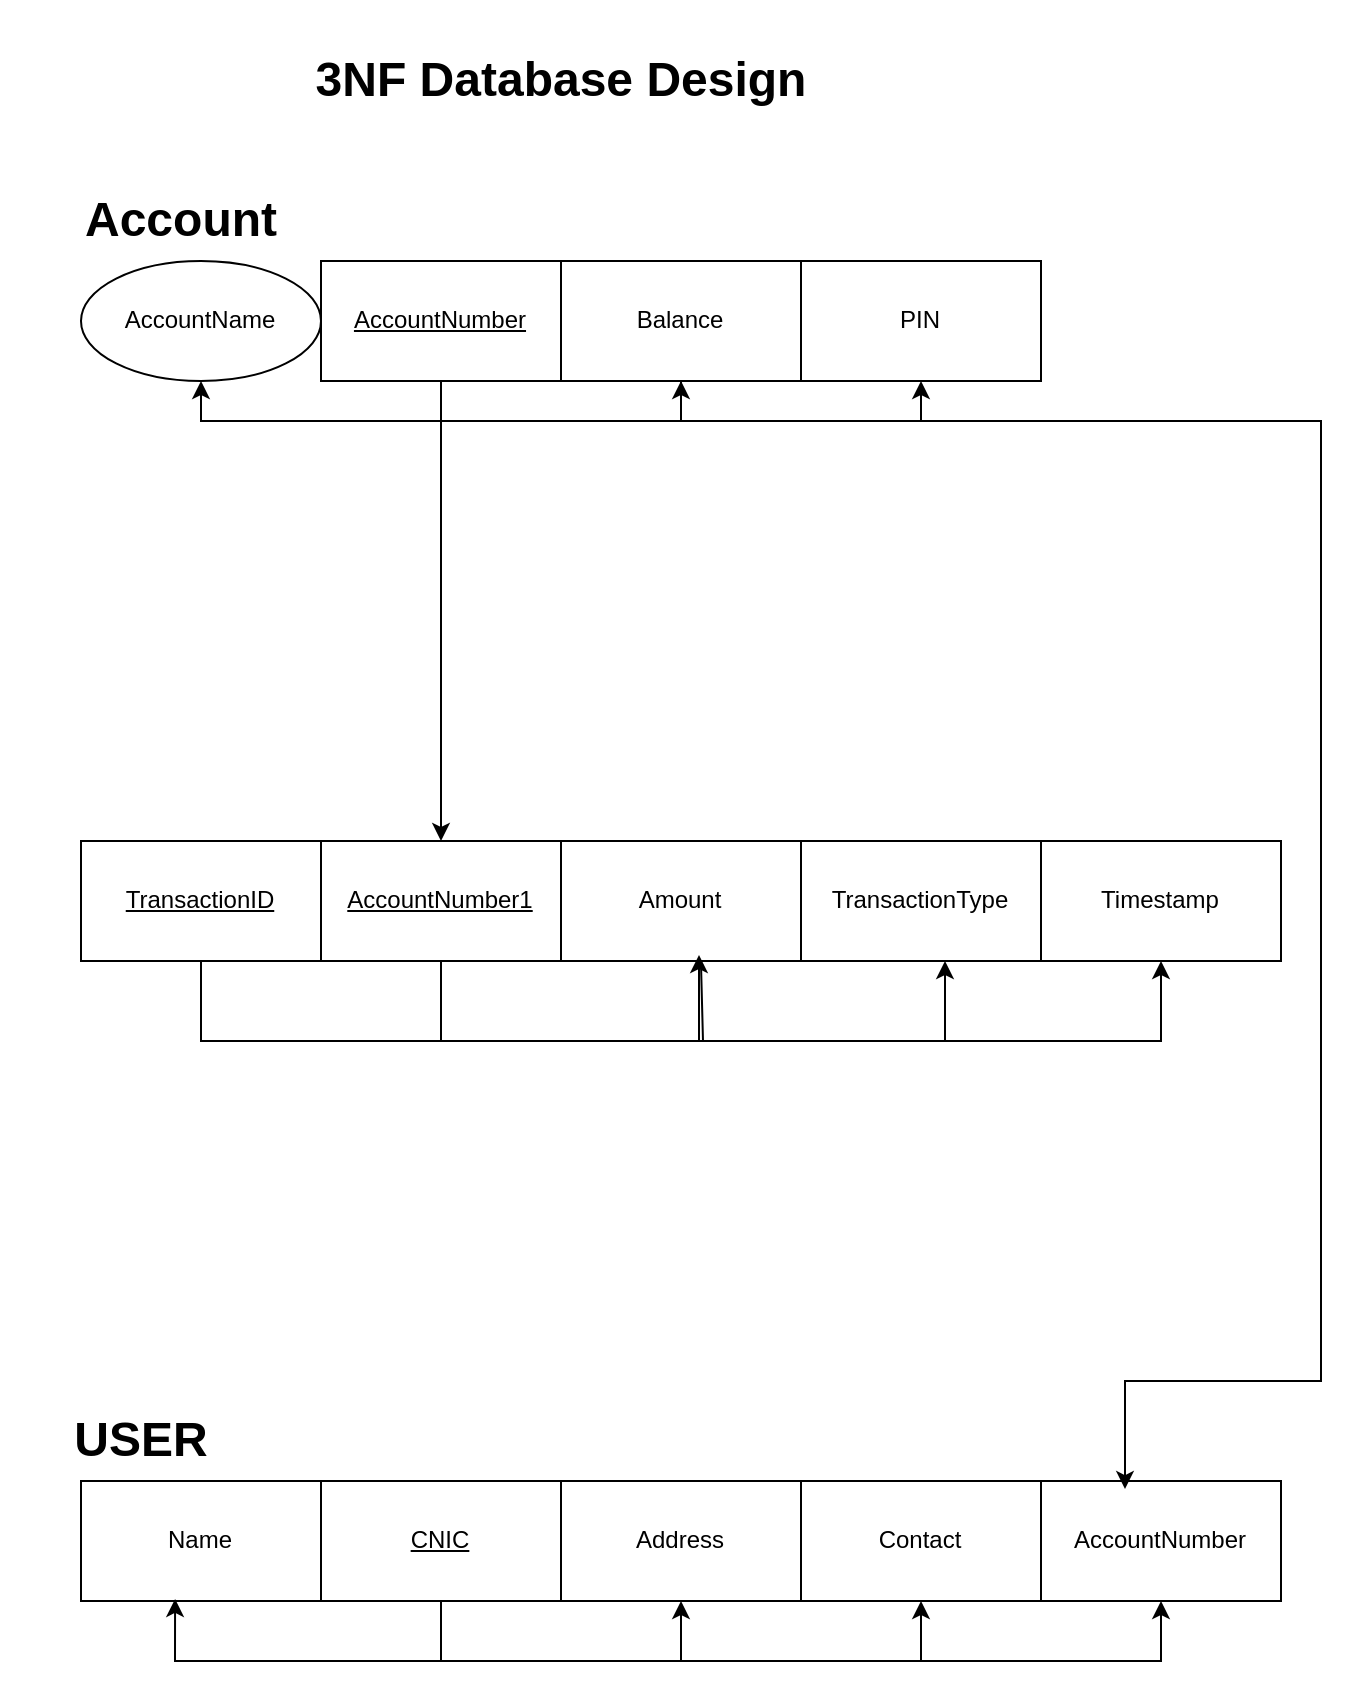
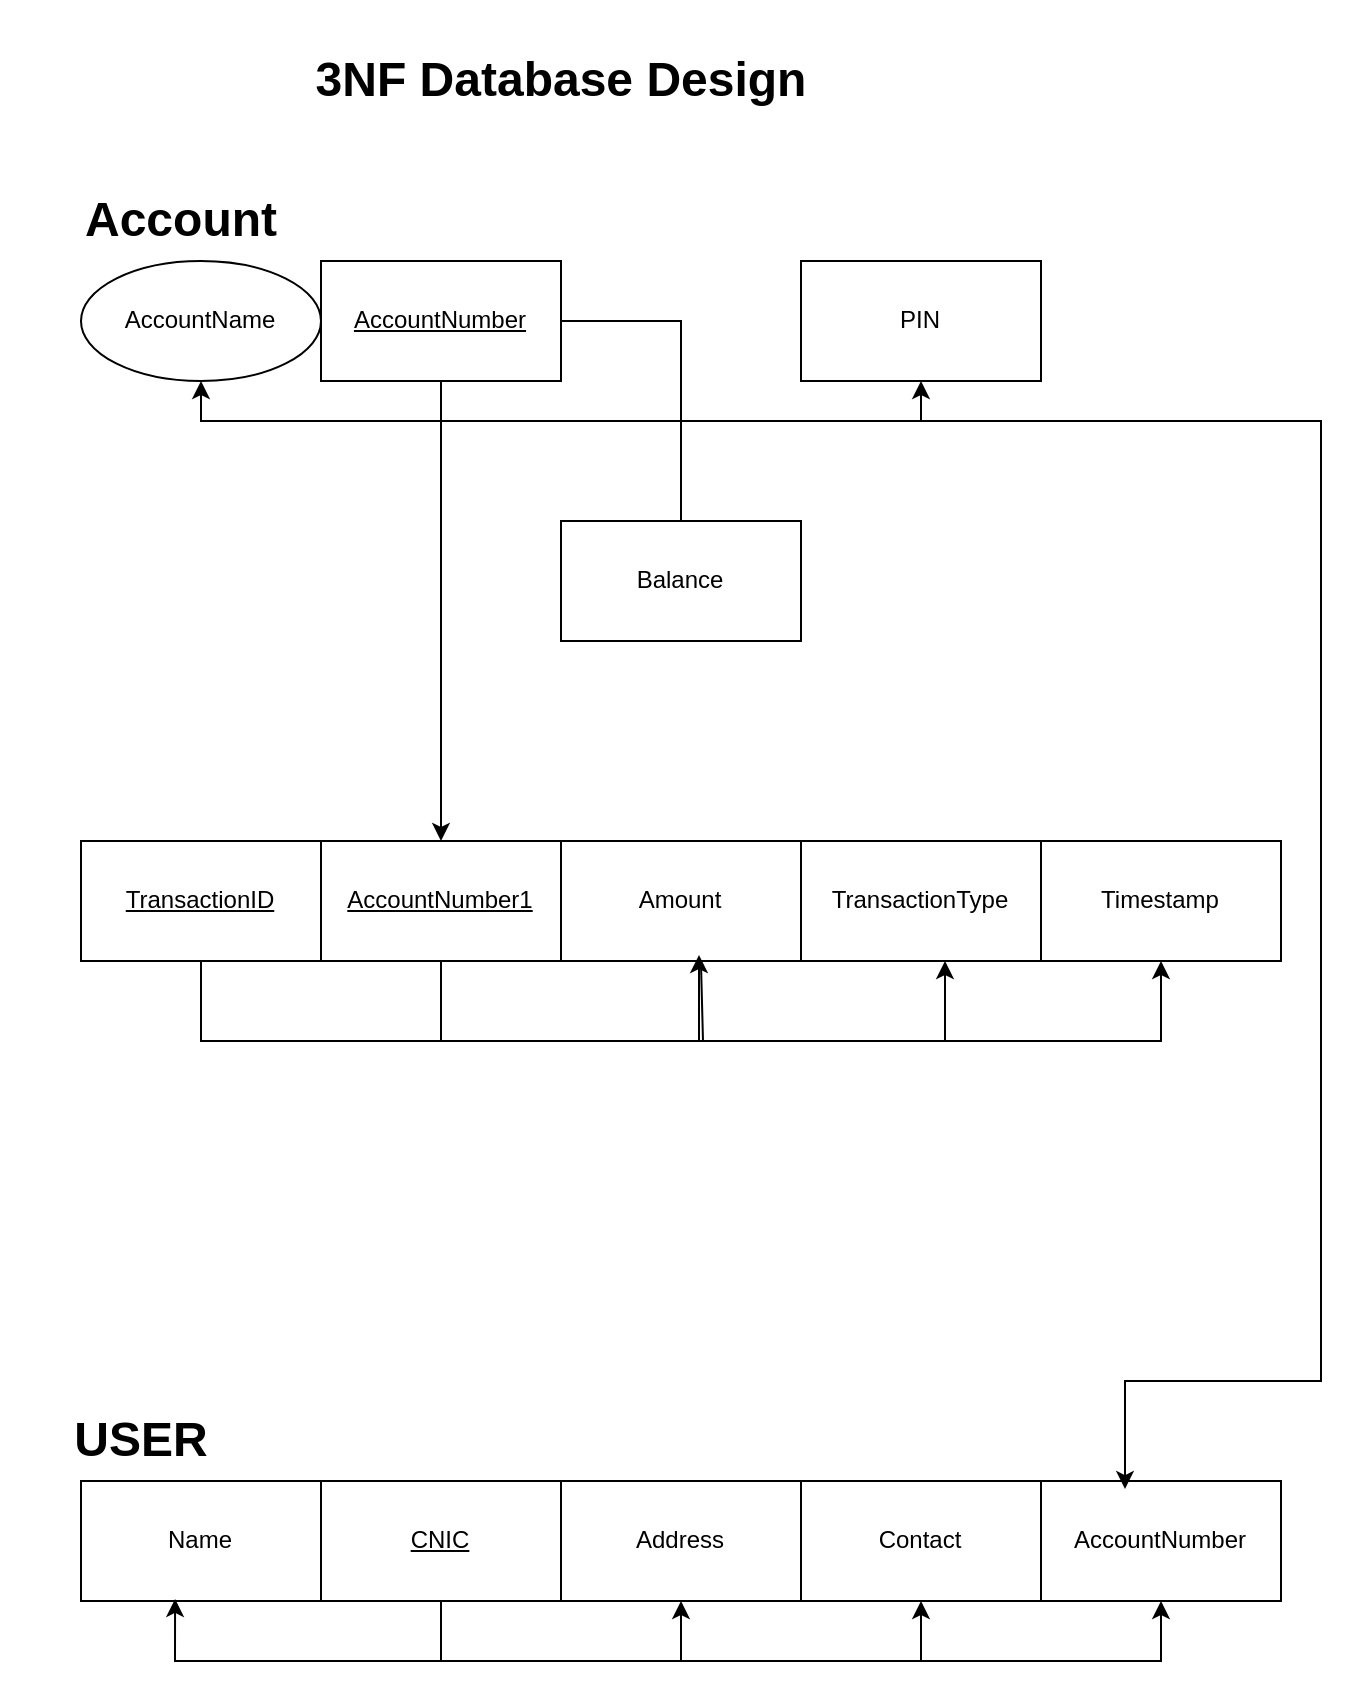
(681, 321) -> (681, 581)
